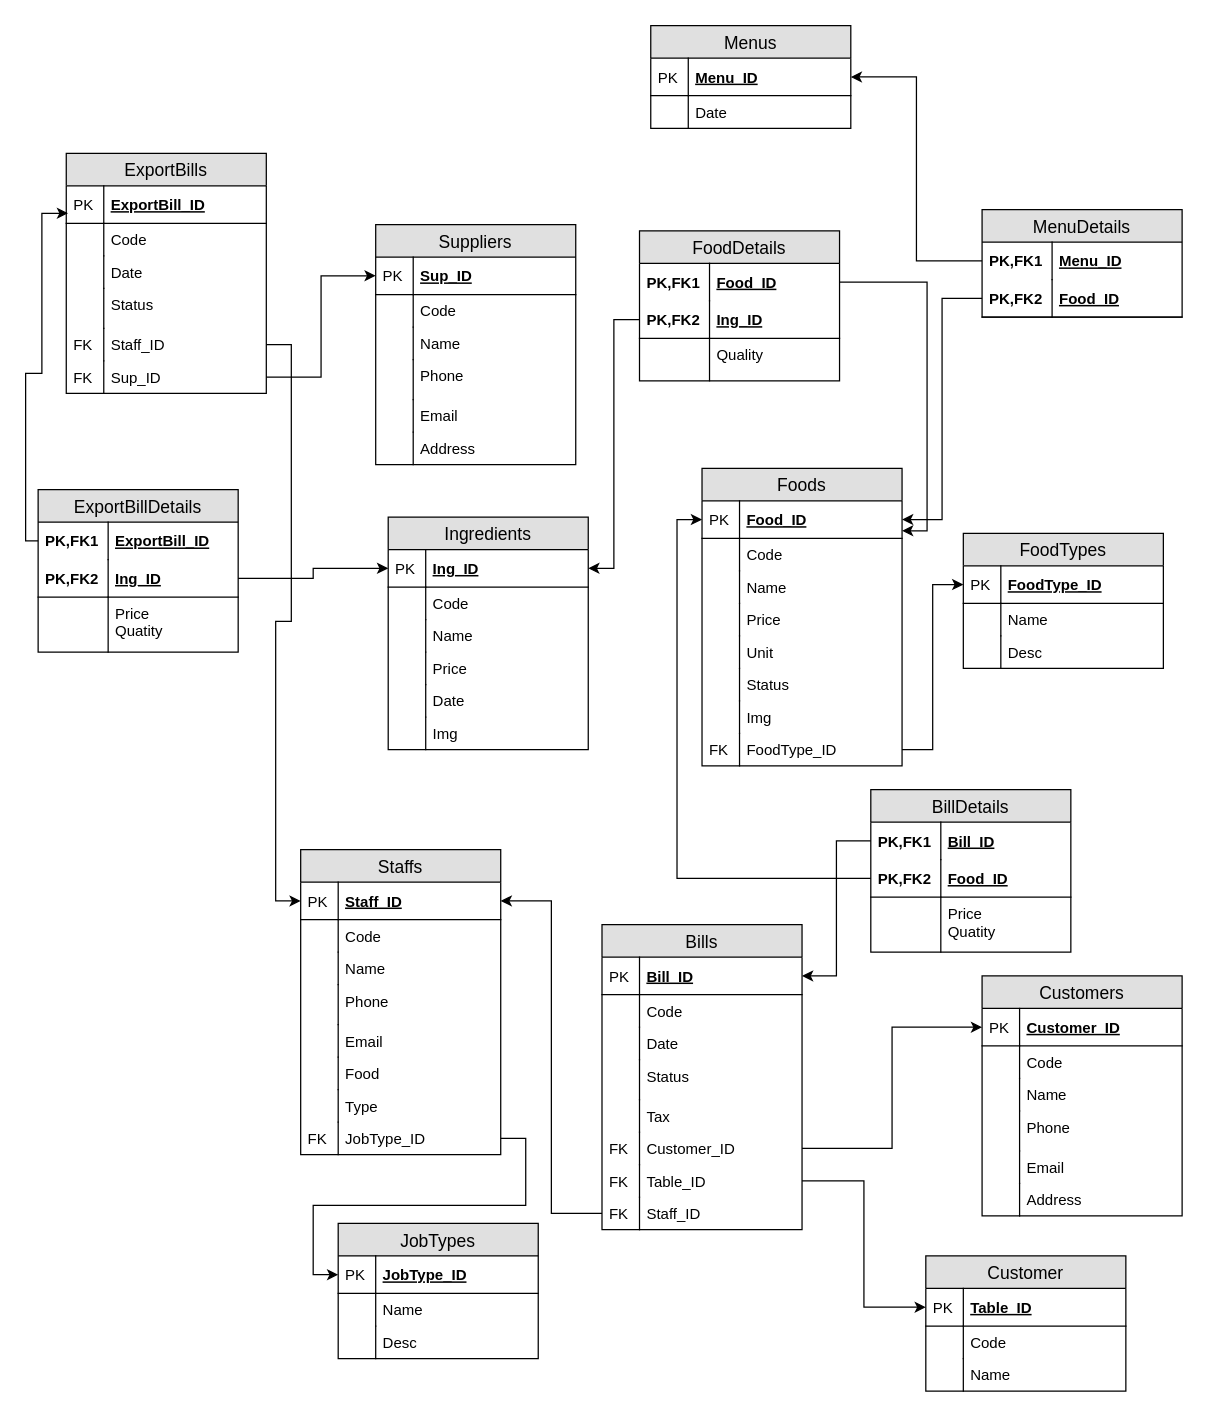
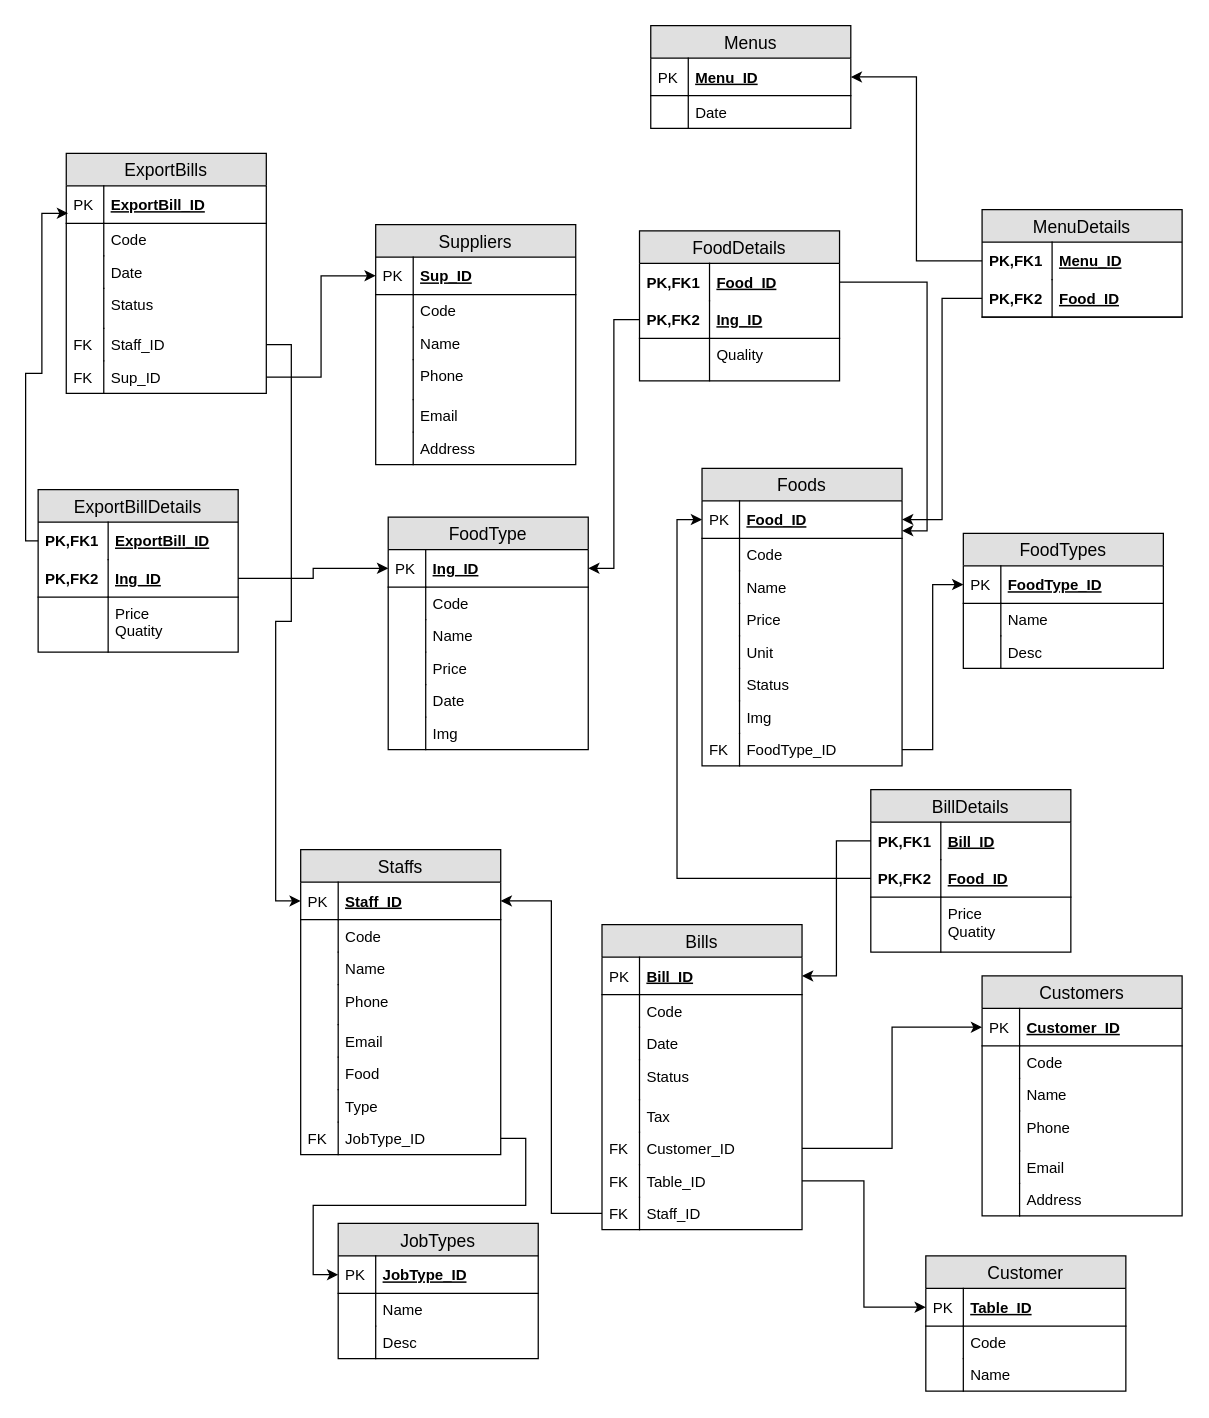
(488, 534) -> (488, 534)
